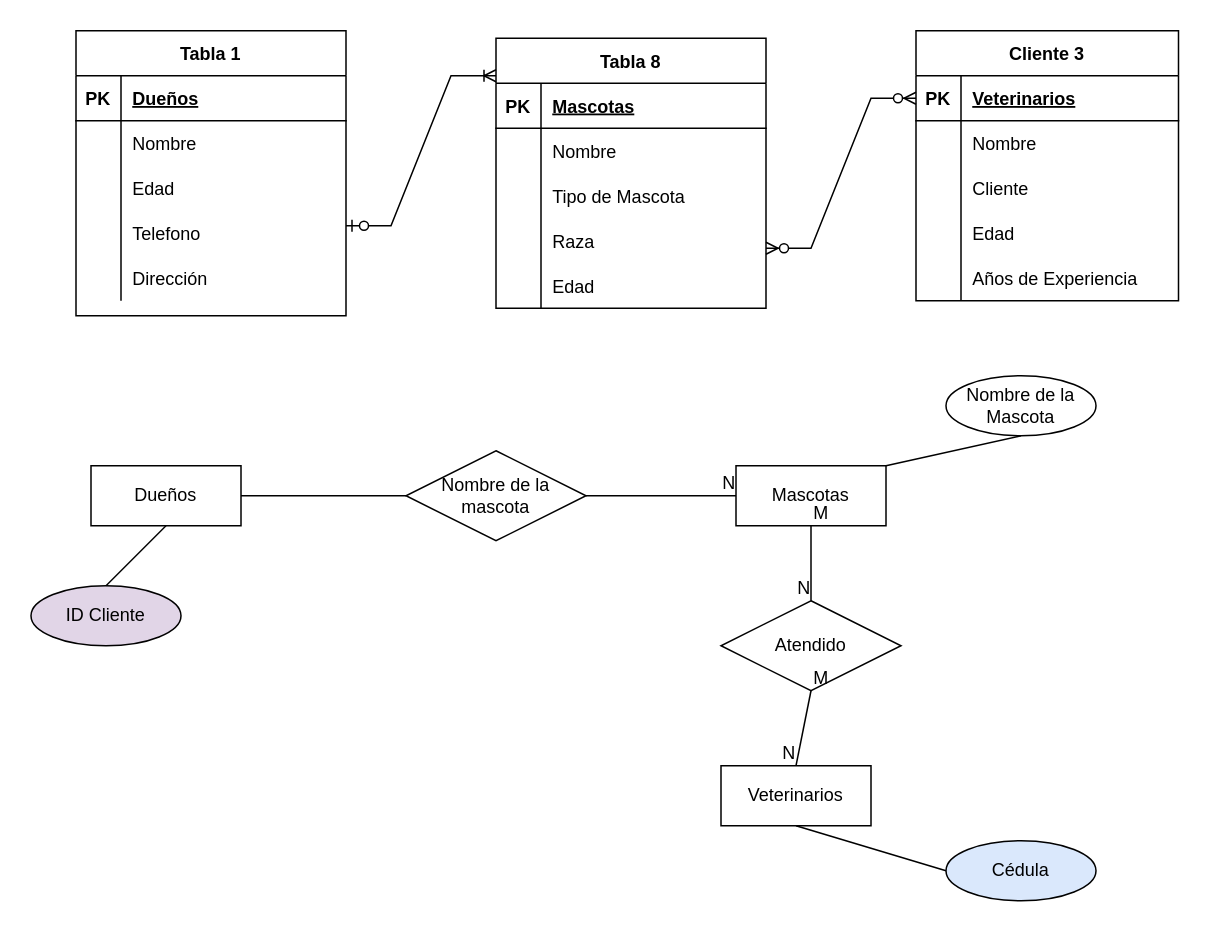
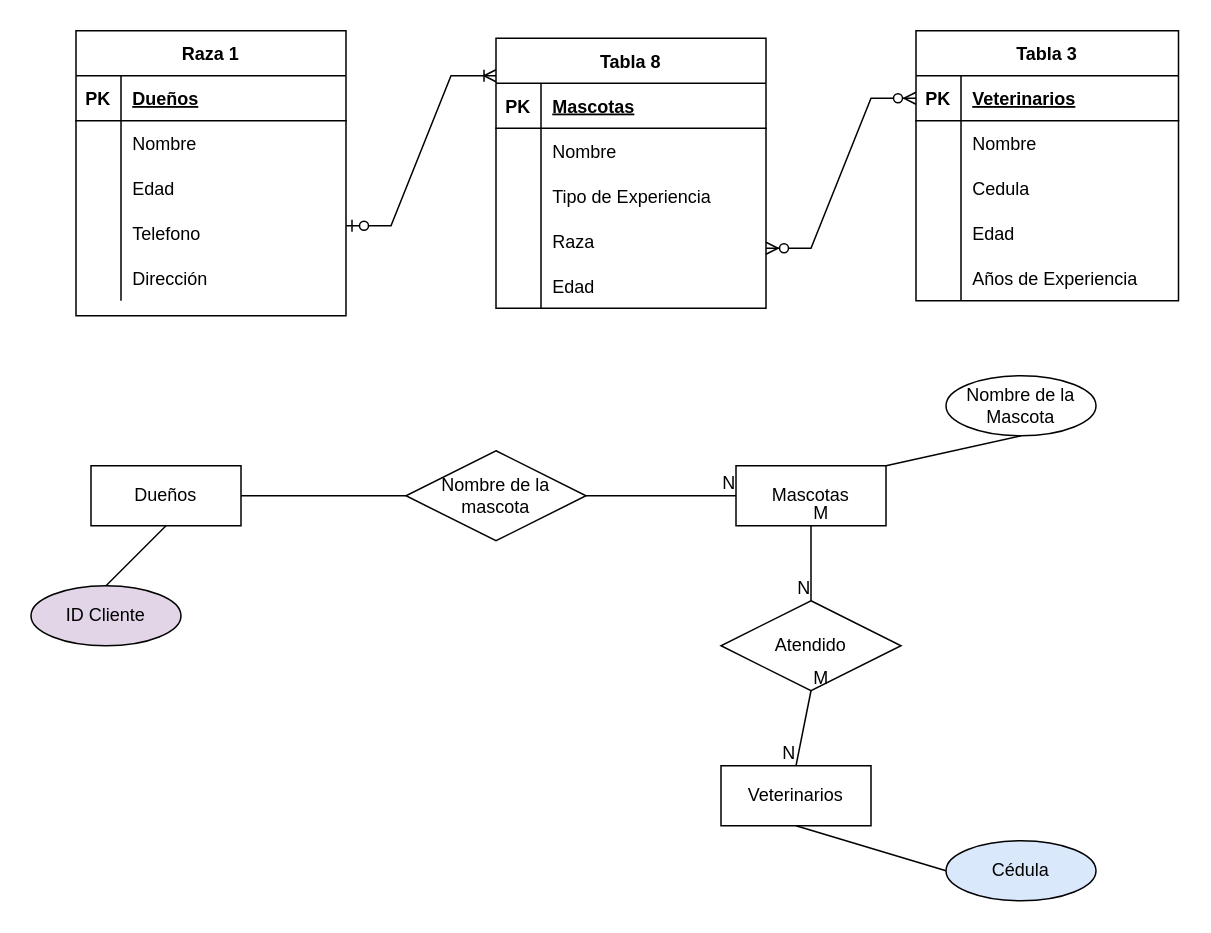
(210, 54) -> (210, 54)
(1046, 54) -> (1046, 54)
(1003, 189) -> (1000, 189)
(621, 197) -> (636, 197)
